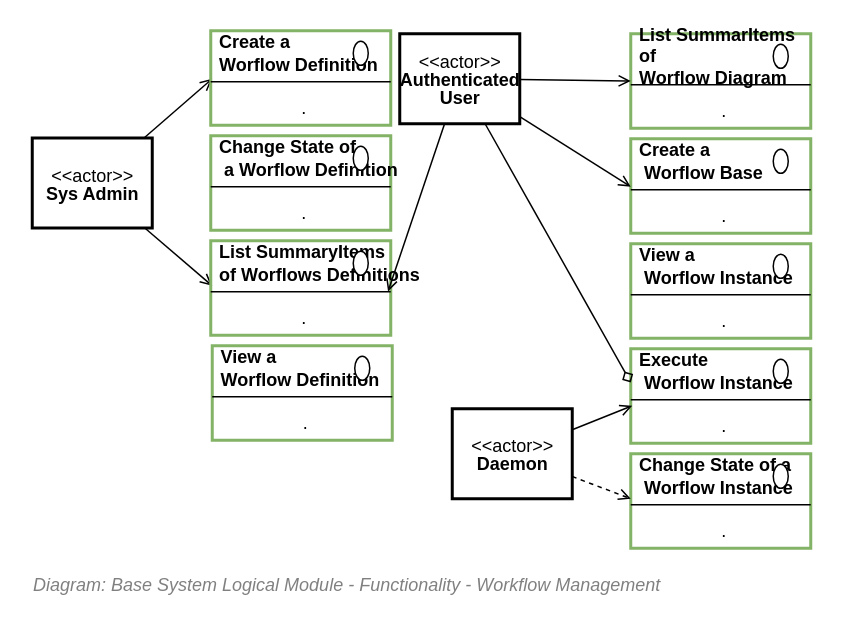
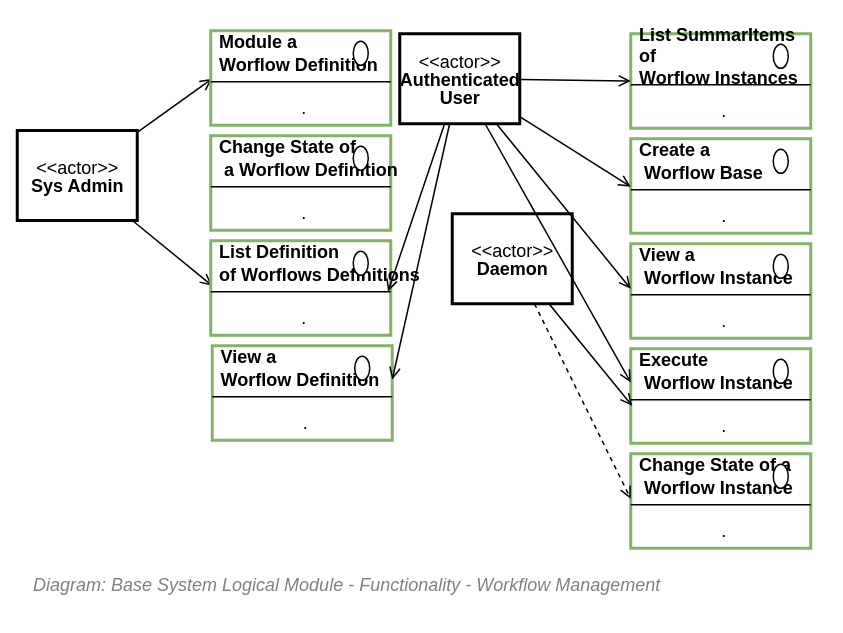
(299, 53) -> (299, 53)
(716, 56) -> (721, 56)
(92, 183) -> (77, 176)
none -> (562, 205)
none -> (421, 250)
(322, 263) -> (322, 263)
(624, 371) -> (626, 374)
(512, 454) -> (512, 259)
